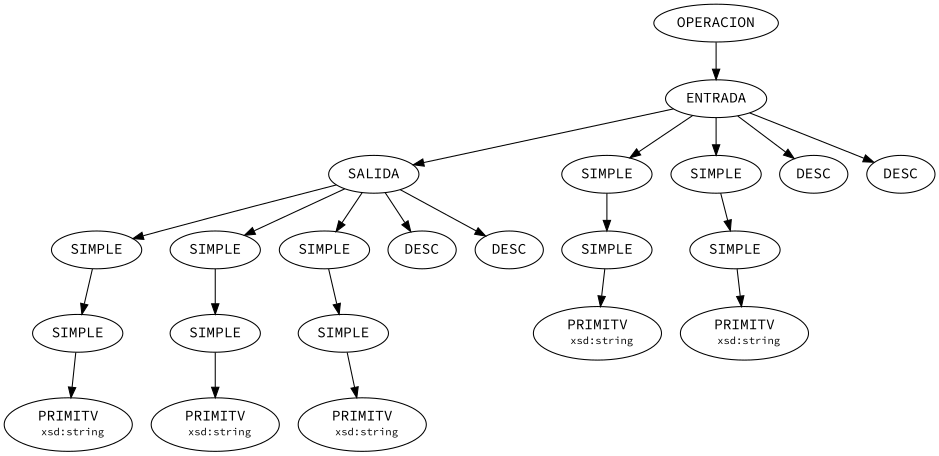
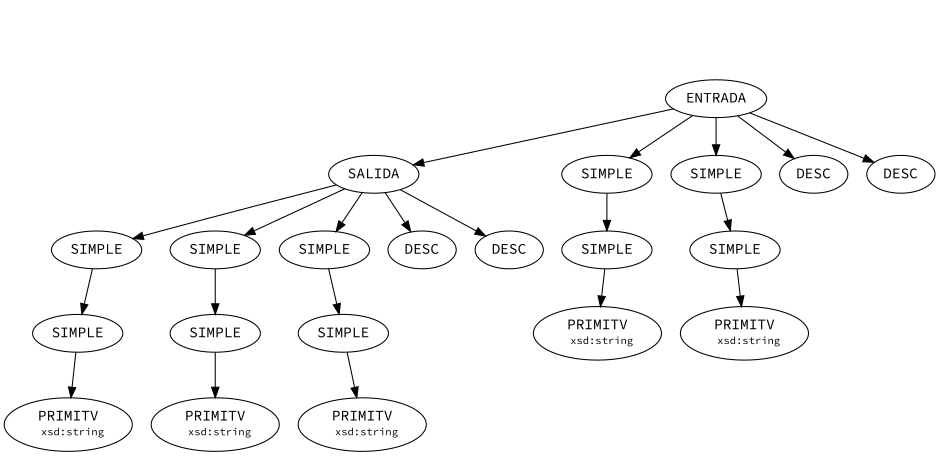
(716, 23) -> none
